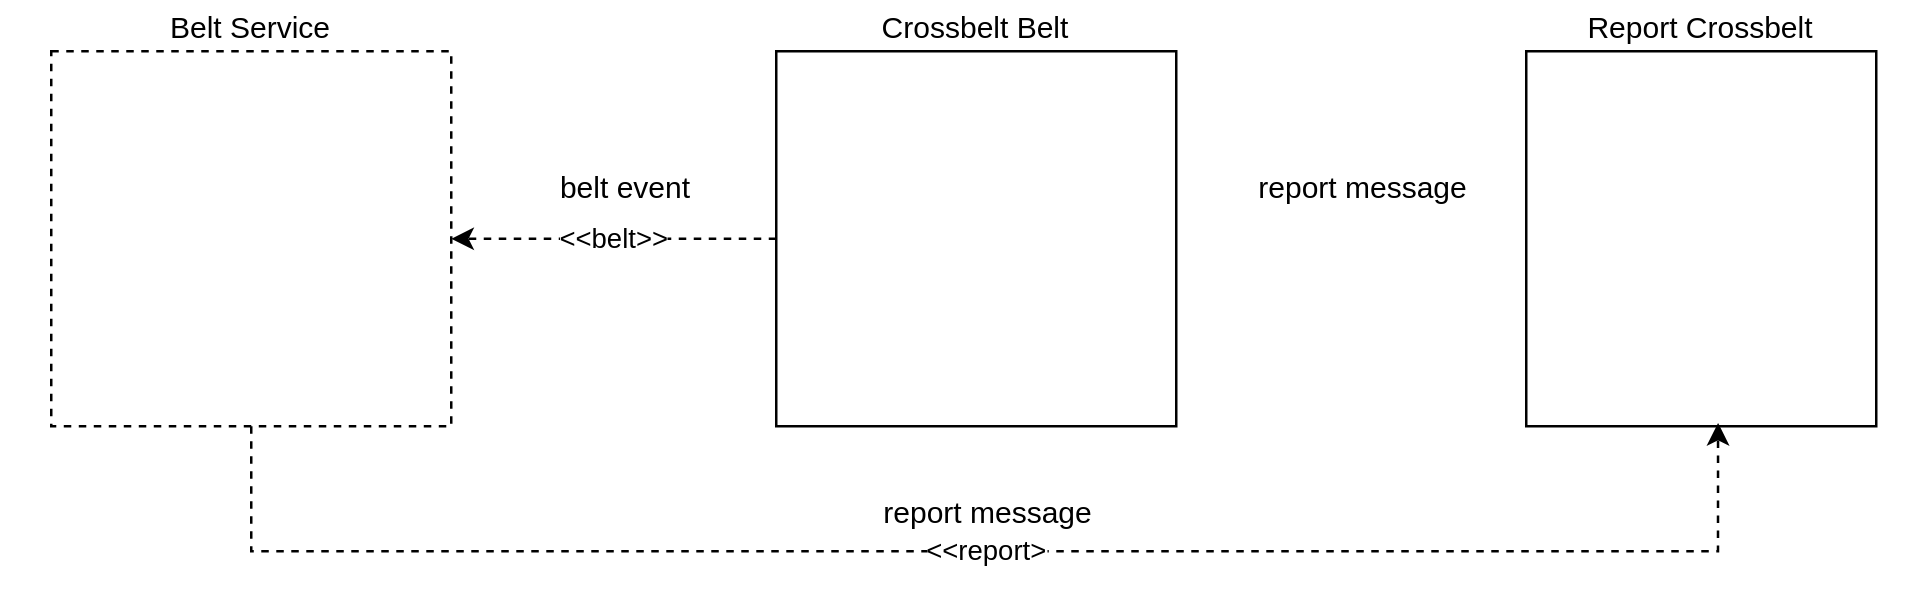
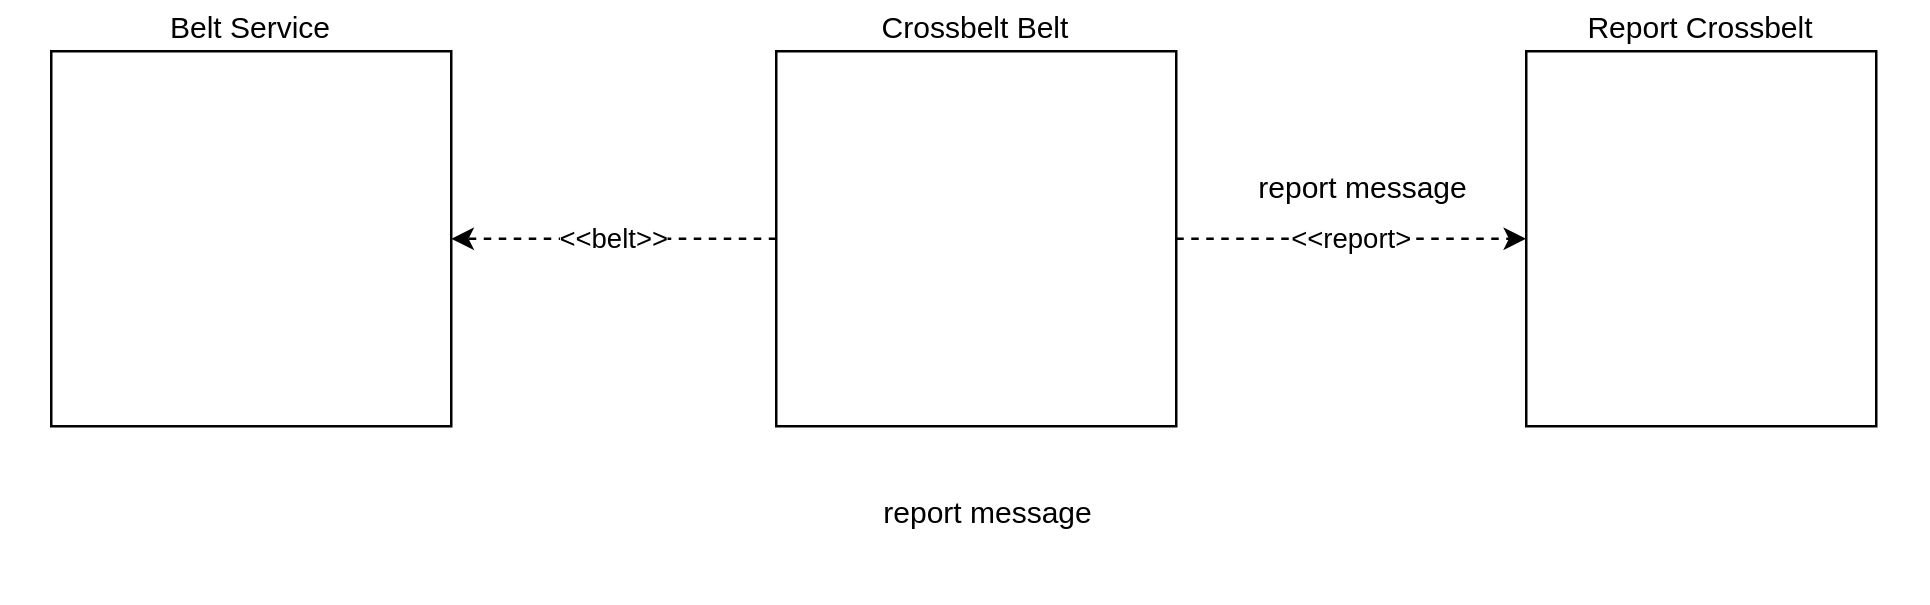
(626, 189) -> none
(251, 239) -> (251, 239)
none -> (1343, 239)
(979, 551) -> none
